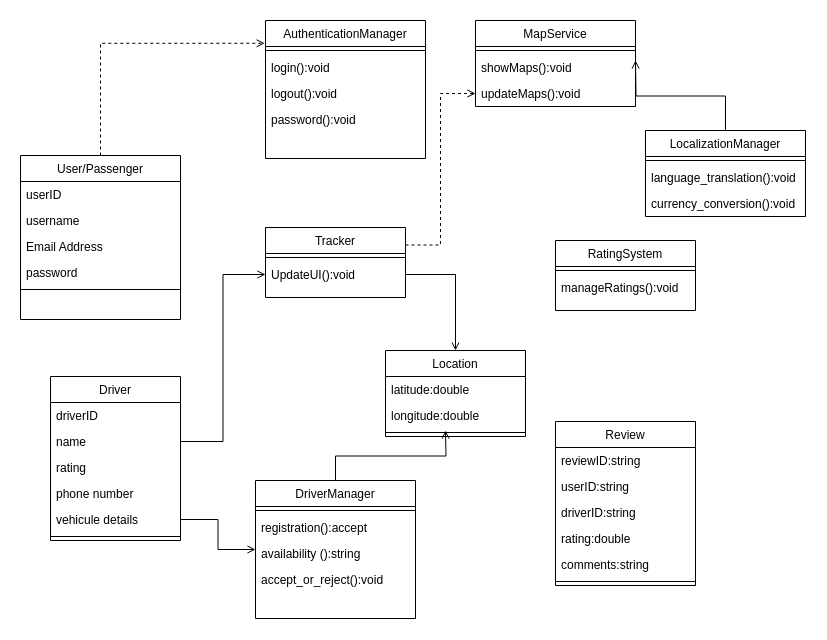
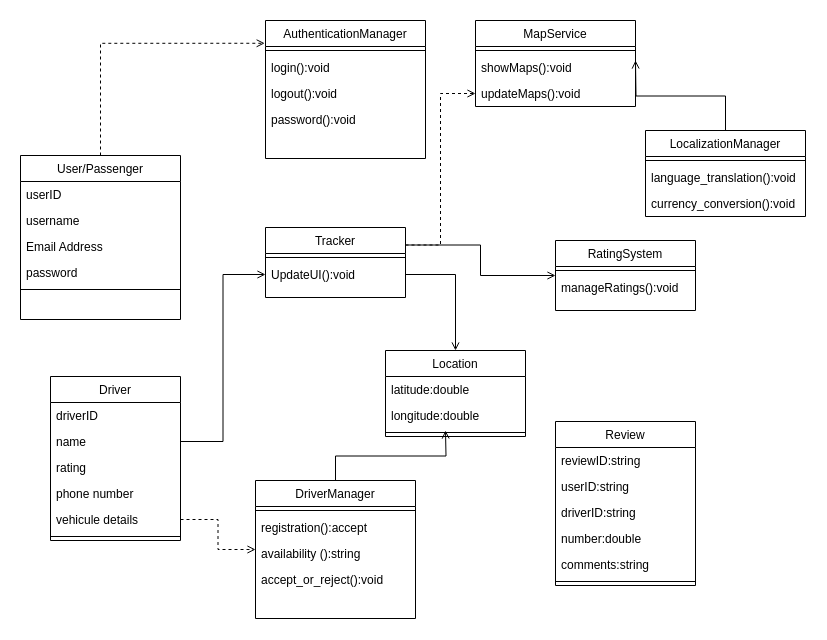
none -> (482, 276)
(218, 534) -> (218, 534)
(600, 539) -> (602, 539)
